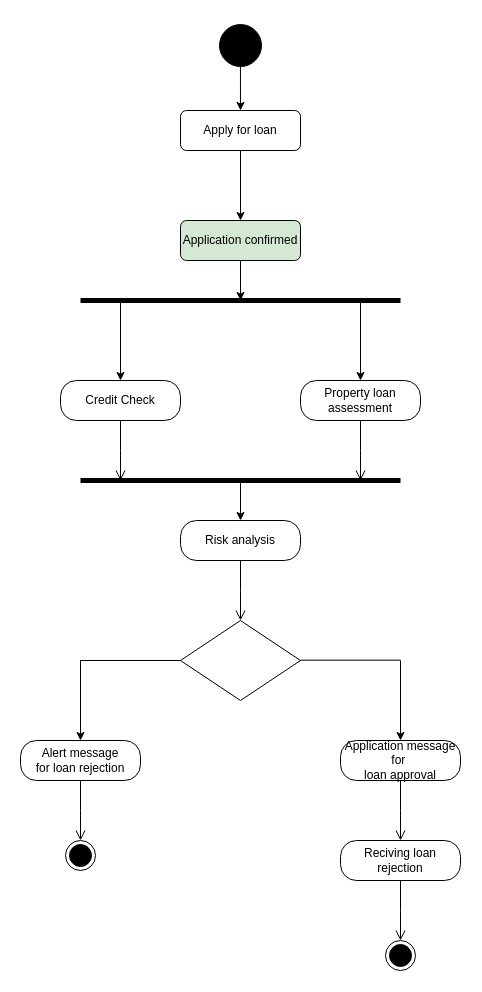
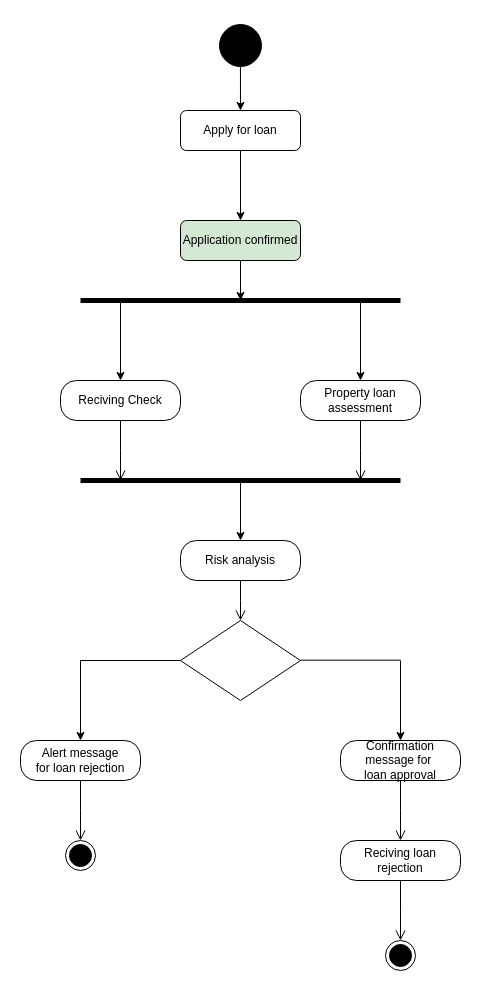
(121, 401) -> (121, 401)
(241, 541) -> (241, 561)
(401, 761) -> (401, 761)
